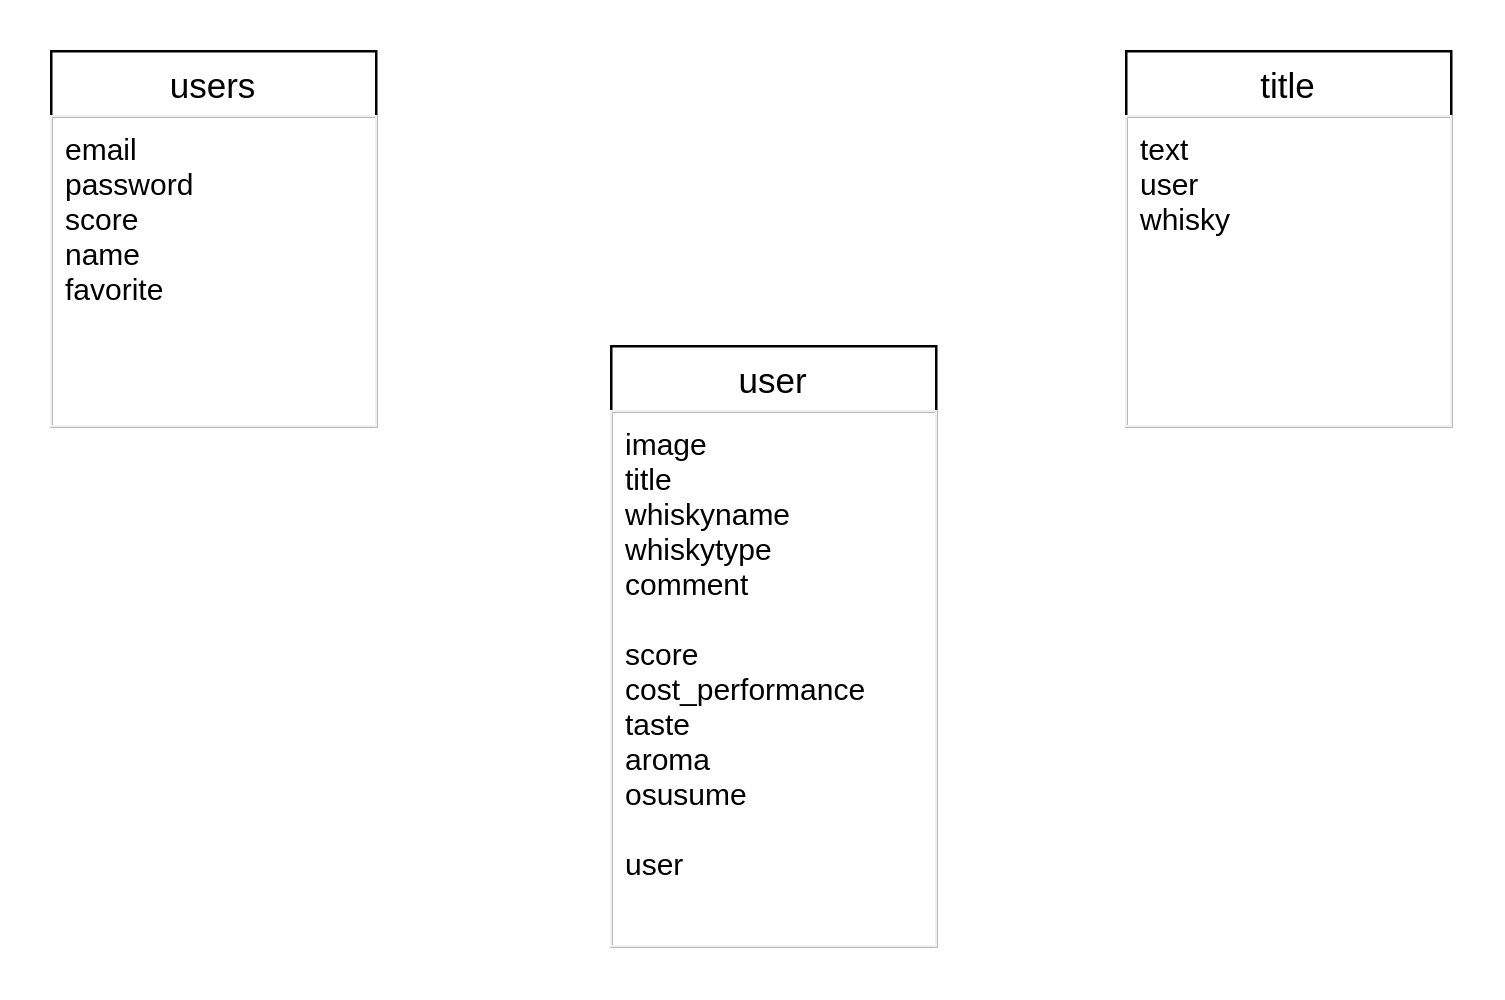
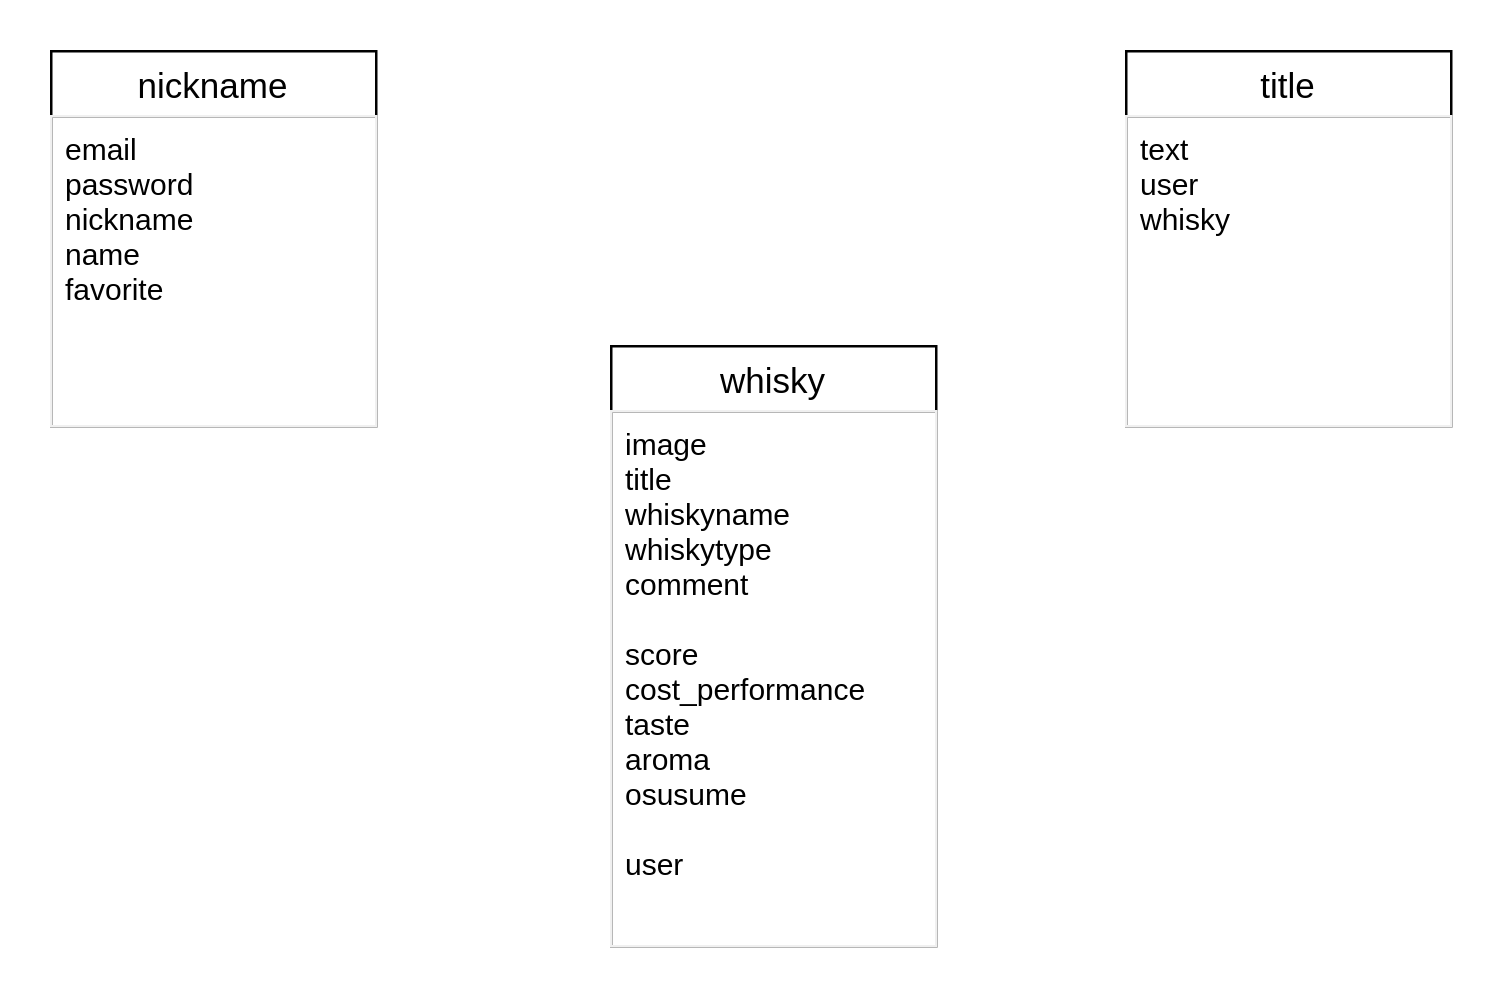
(213, 86) -> (213, 86)
(99, 150) -> (99, 150)
(773, 381) -> (773, 381)
